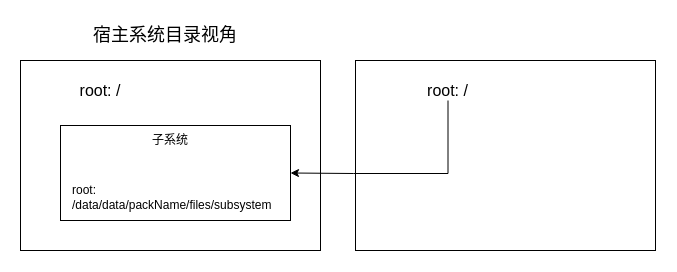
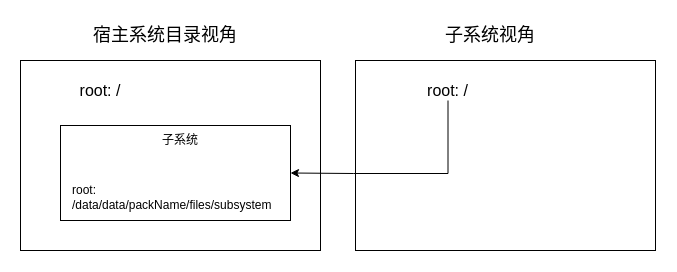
none -> (491, 36)
(171, 141) -> (181, 141)
